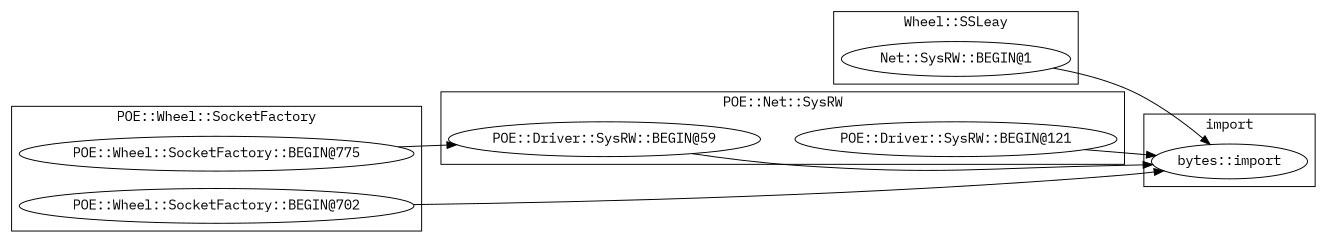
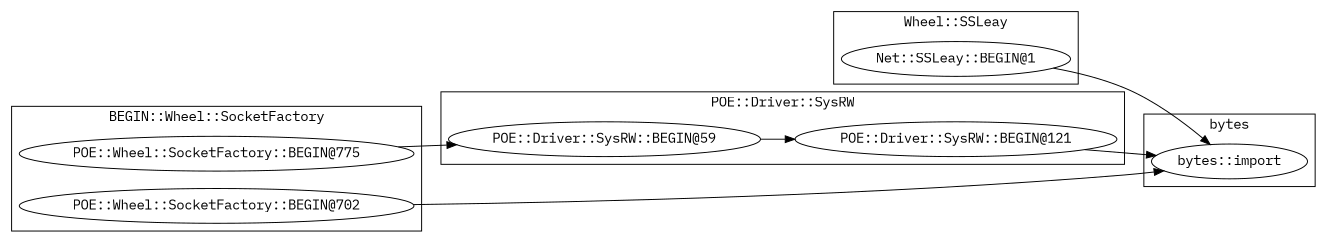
(956, 59) -> (956, 59)
(783, 103) -> (783, 103)
(217, 117) -> (217, 117)
(1230, 125) -> (1230, 125)
(917, 170) -> (773, 139)
